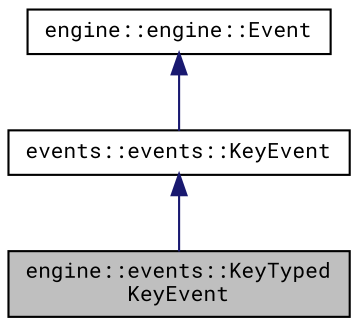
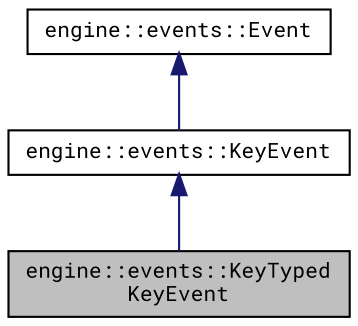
(179, 32) -> (179, 32)
(179, 153) -> (179, 153)
